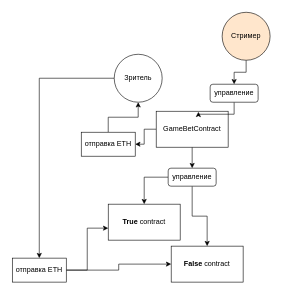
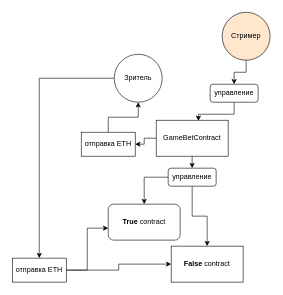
(192, 129) -> (192, 138)
(144, 222) -> (144, 222)
